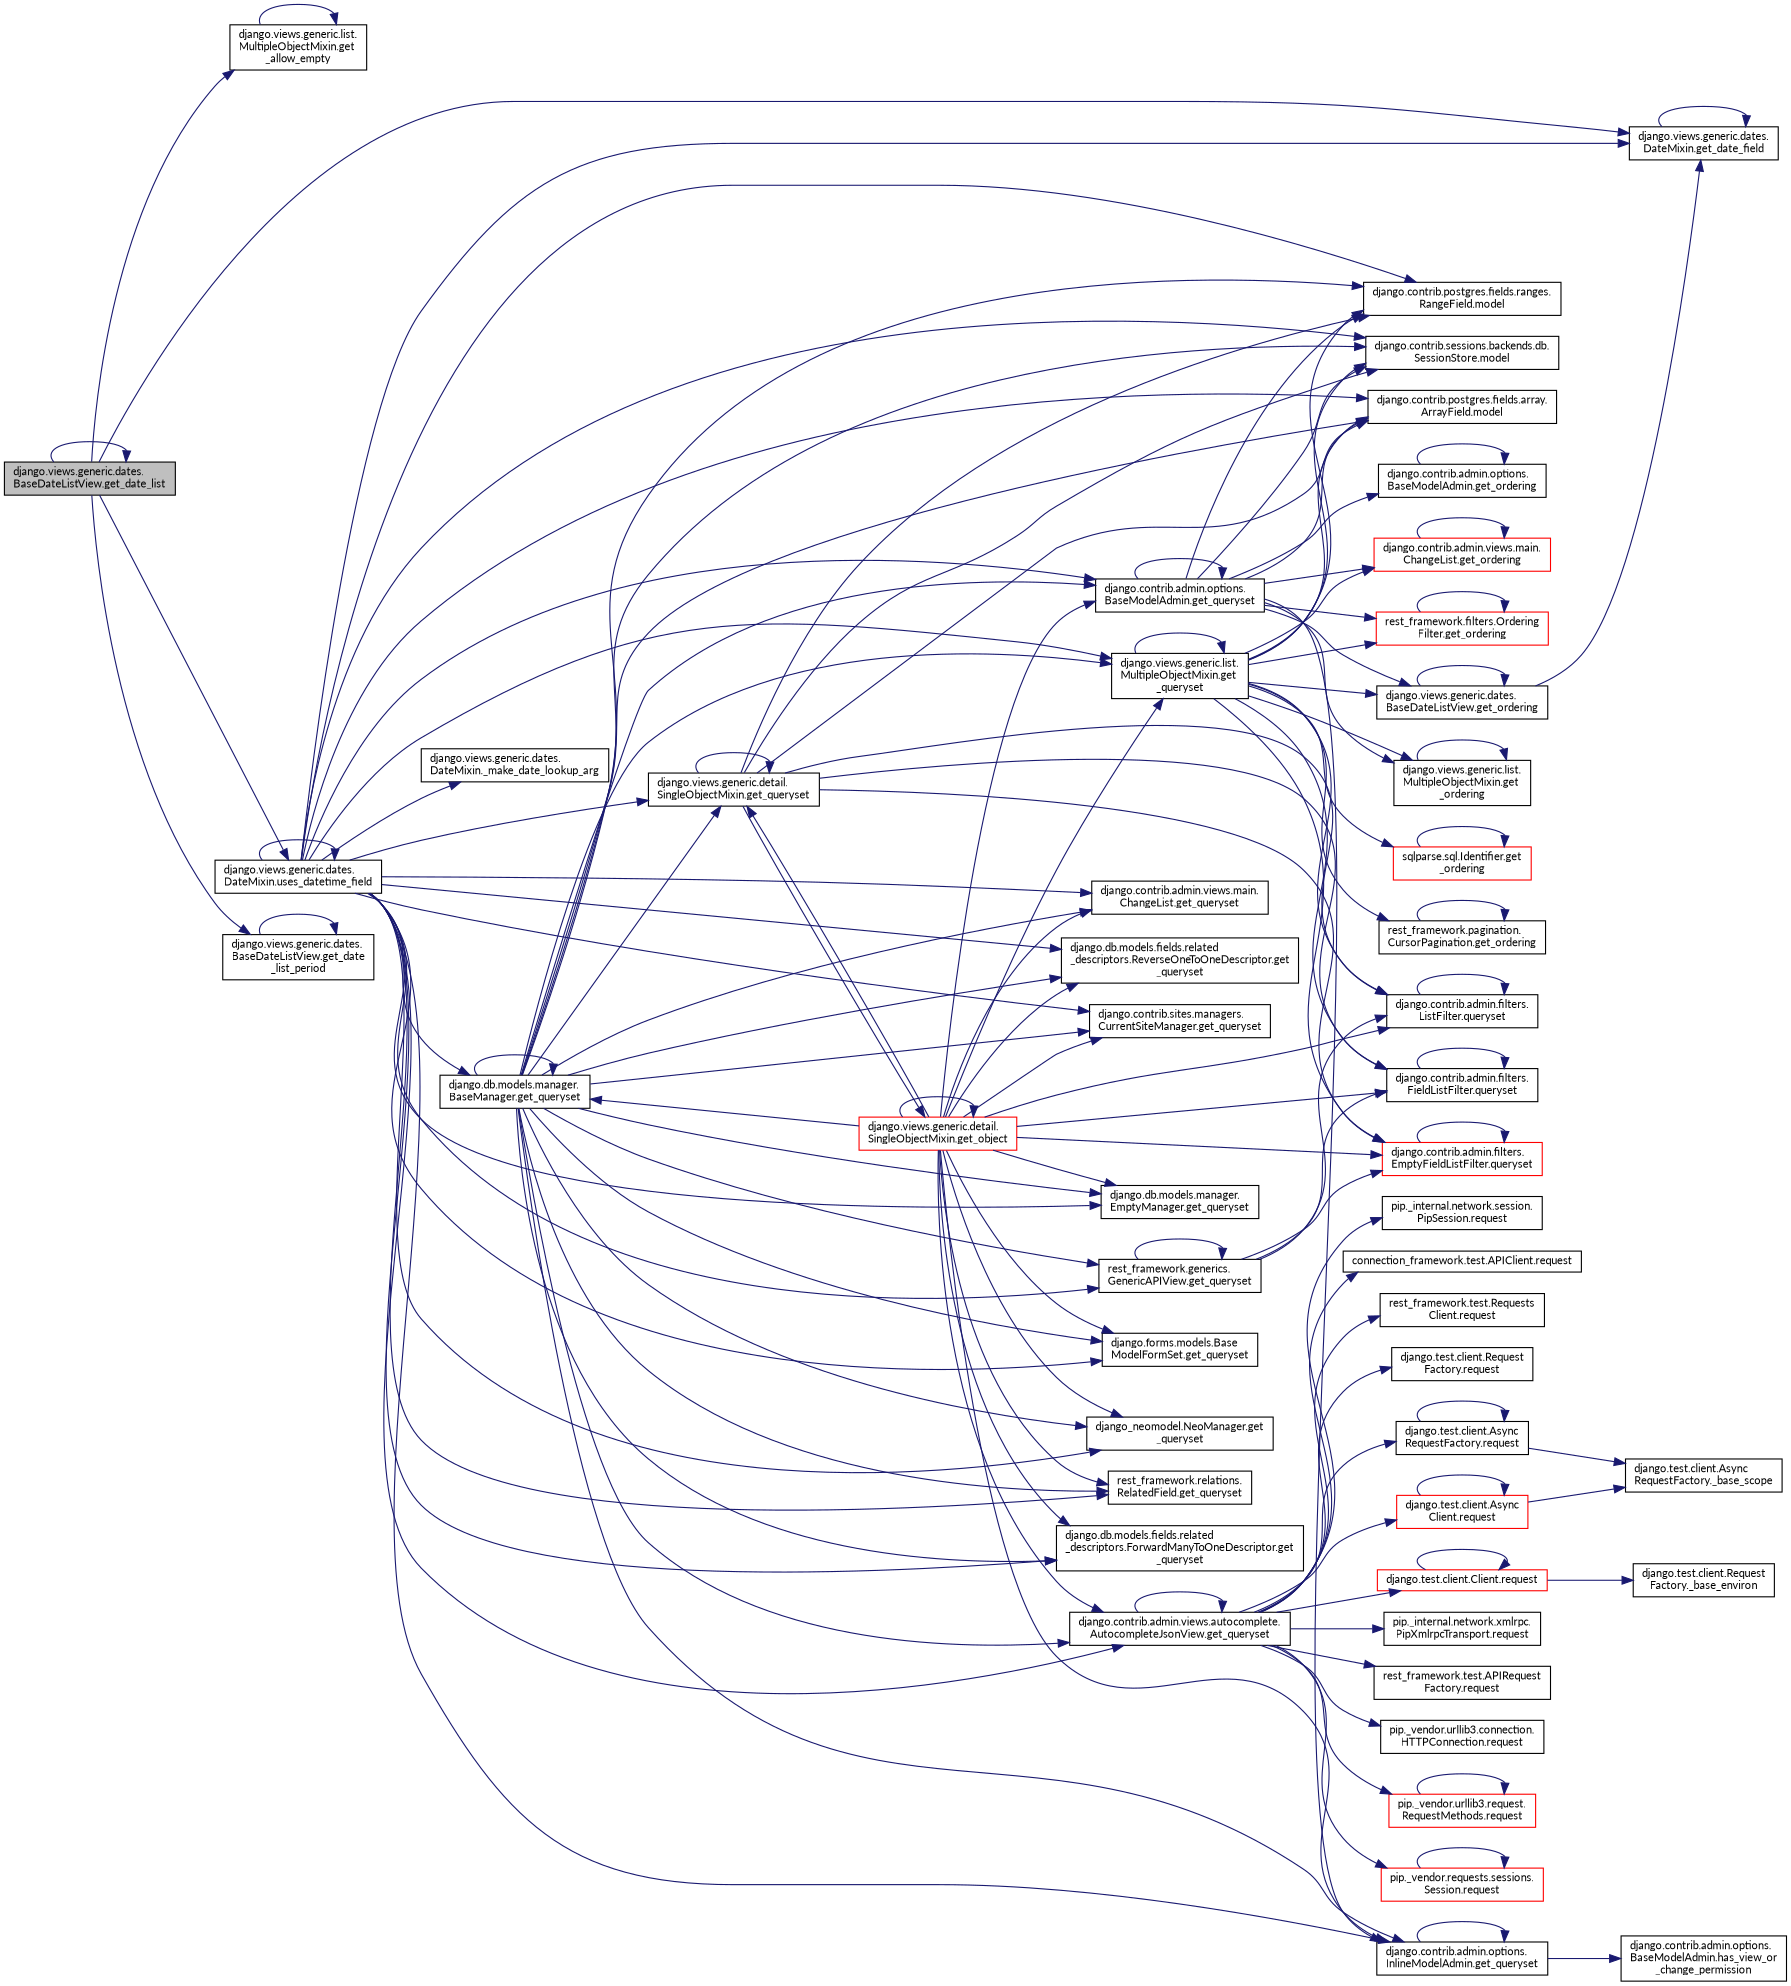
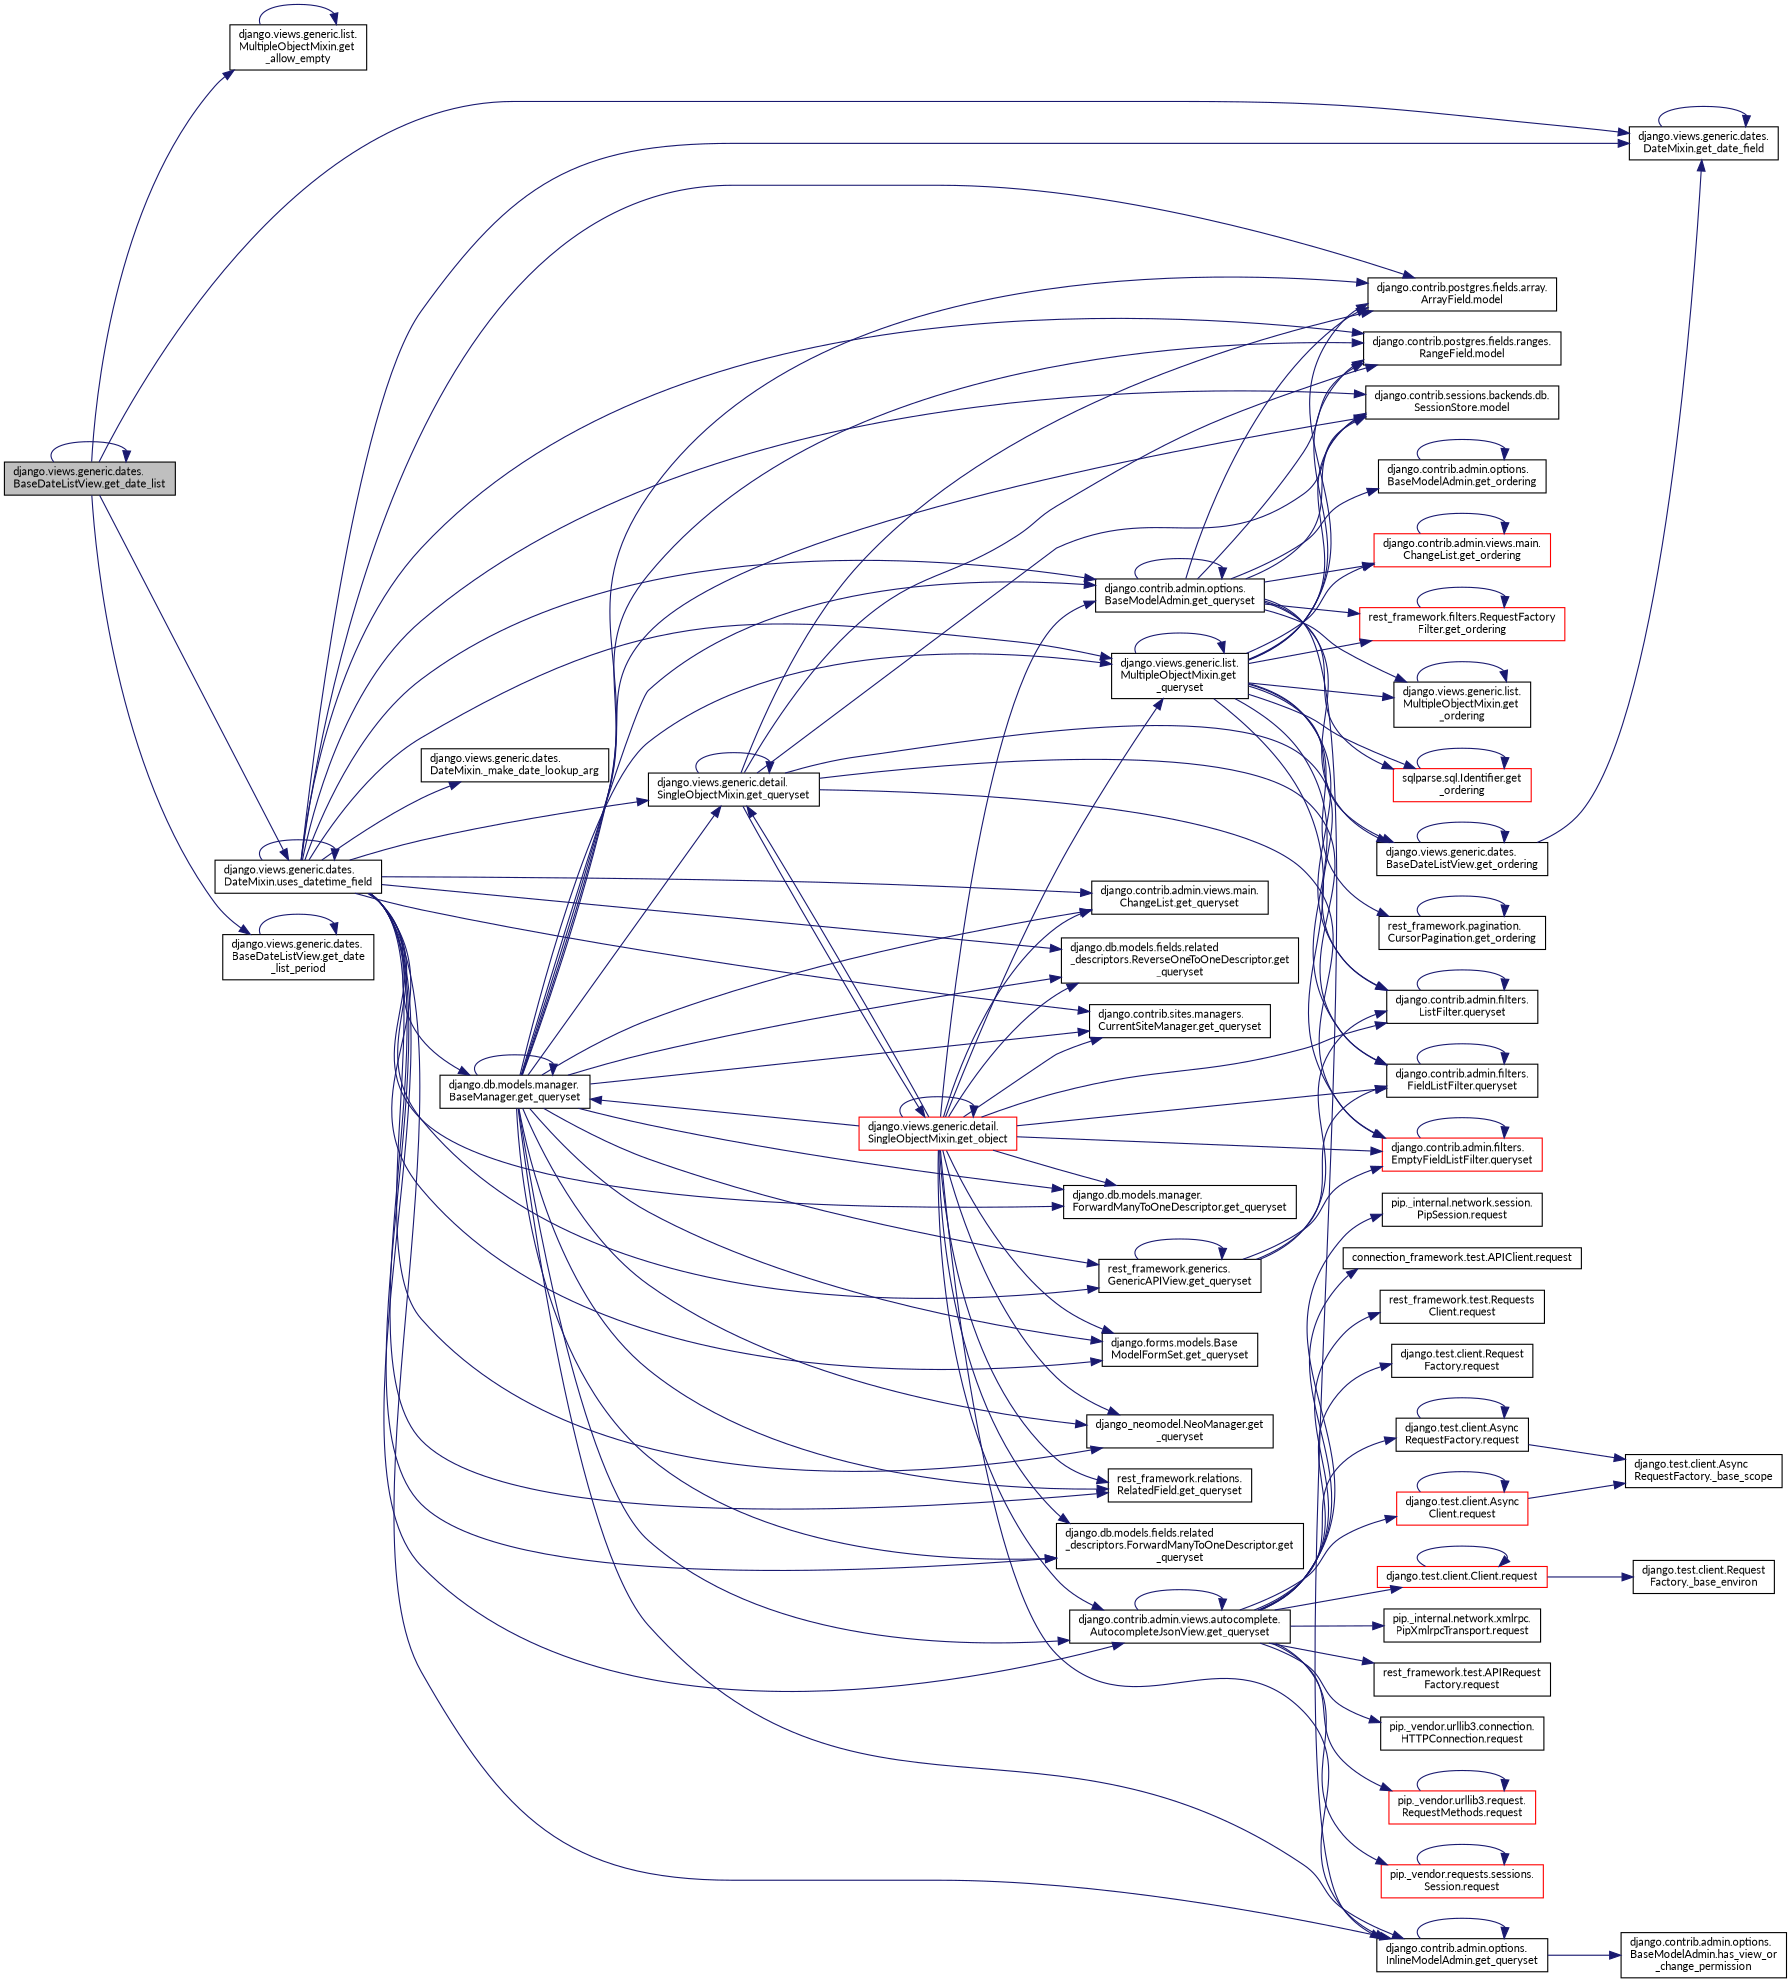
(1462, 629) -> (1462, 624)
none -> (1325, 682)
(1180, 1202) -> (1180, 1202)
